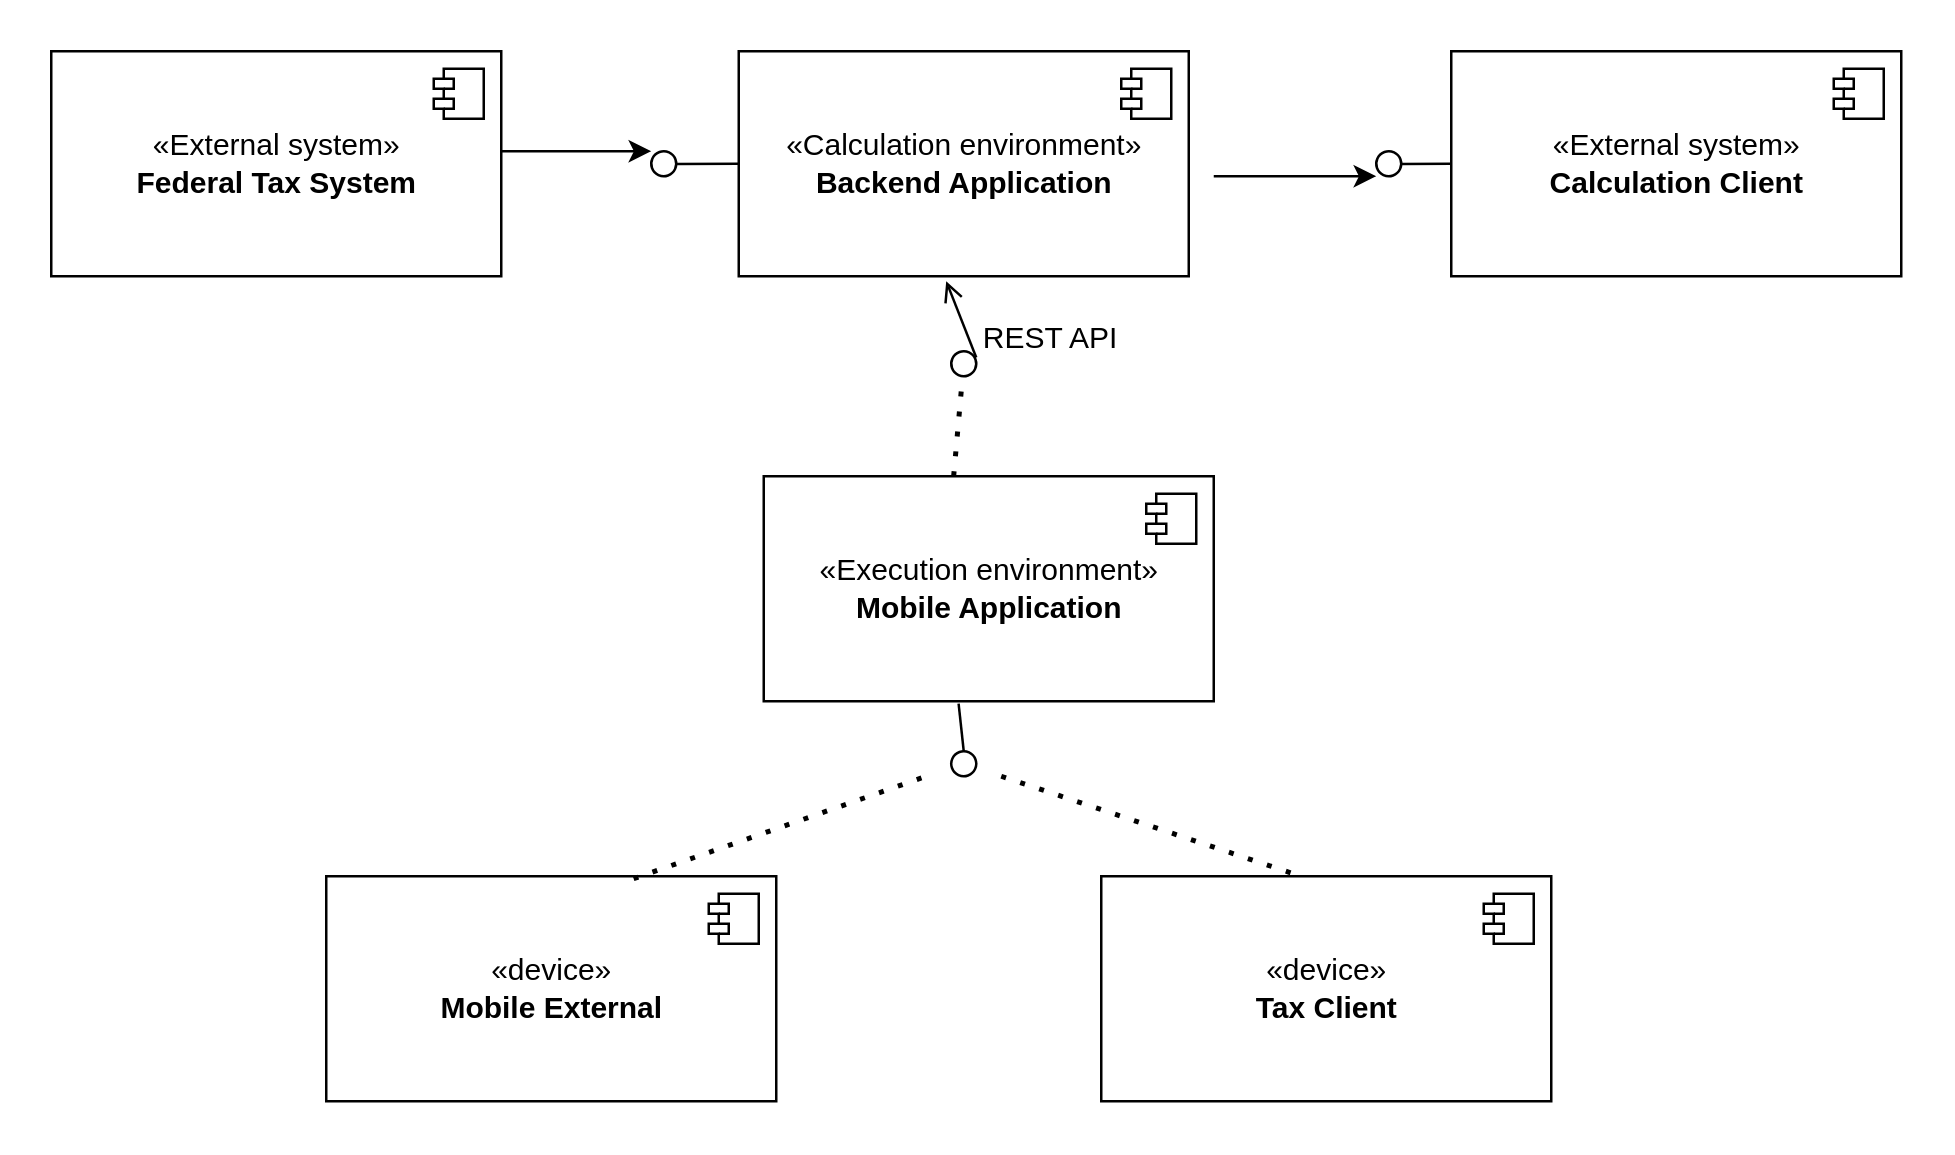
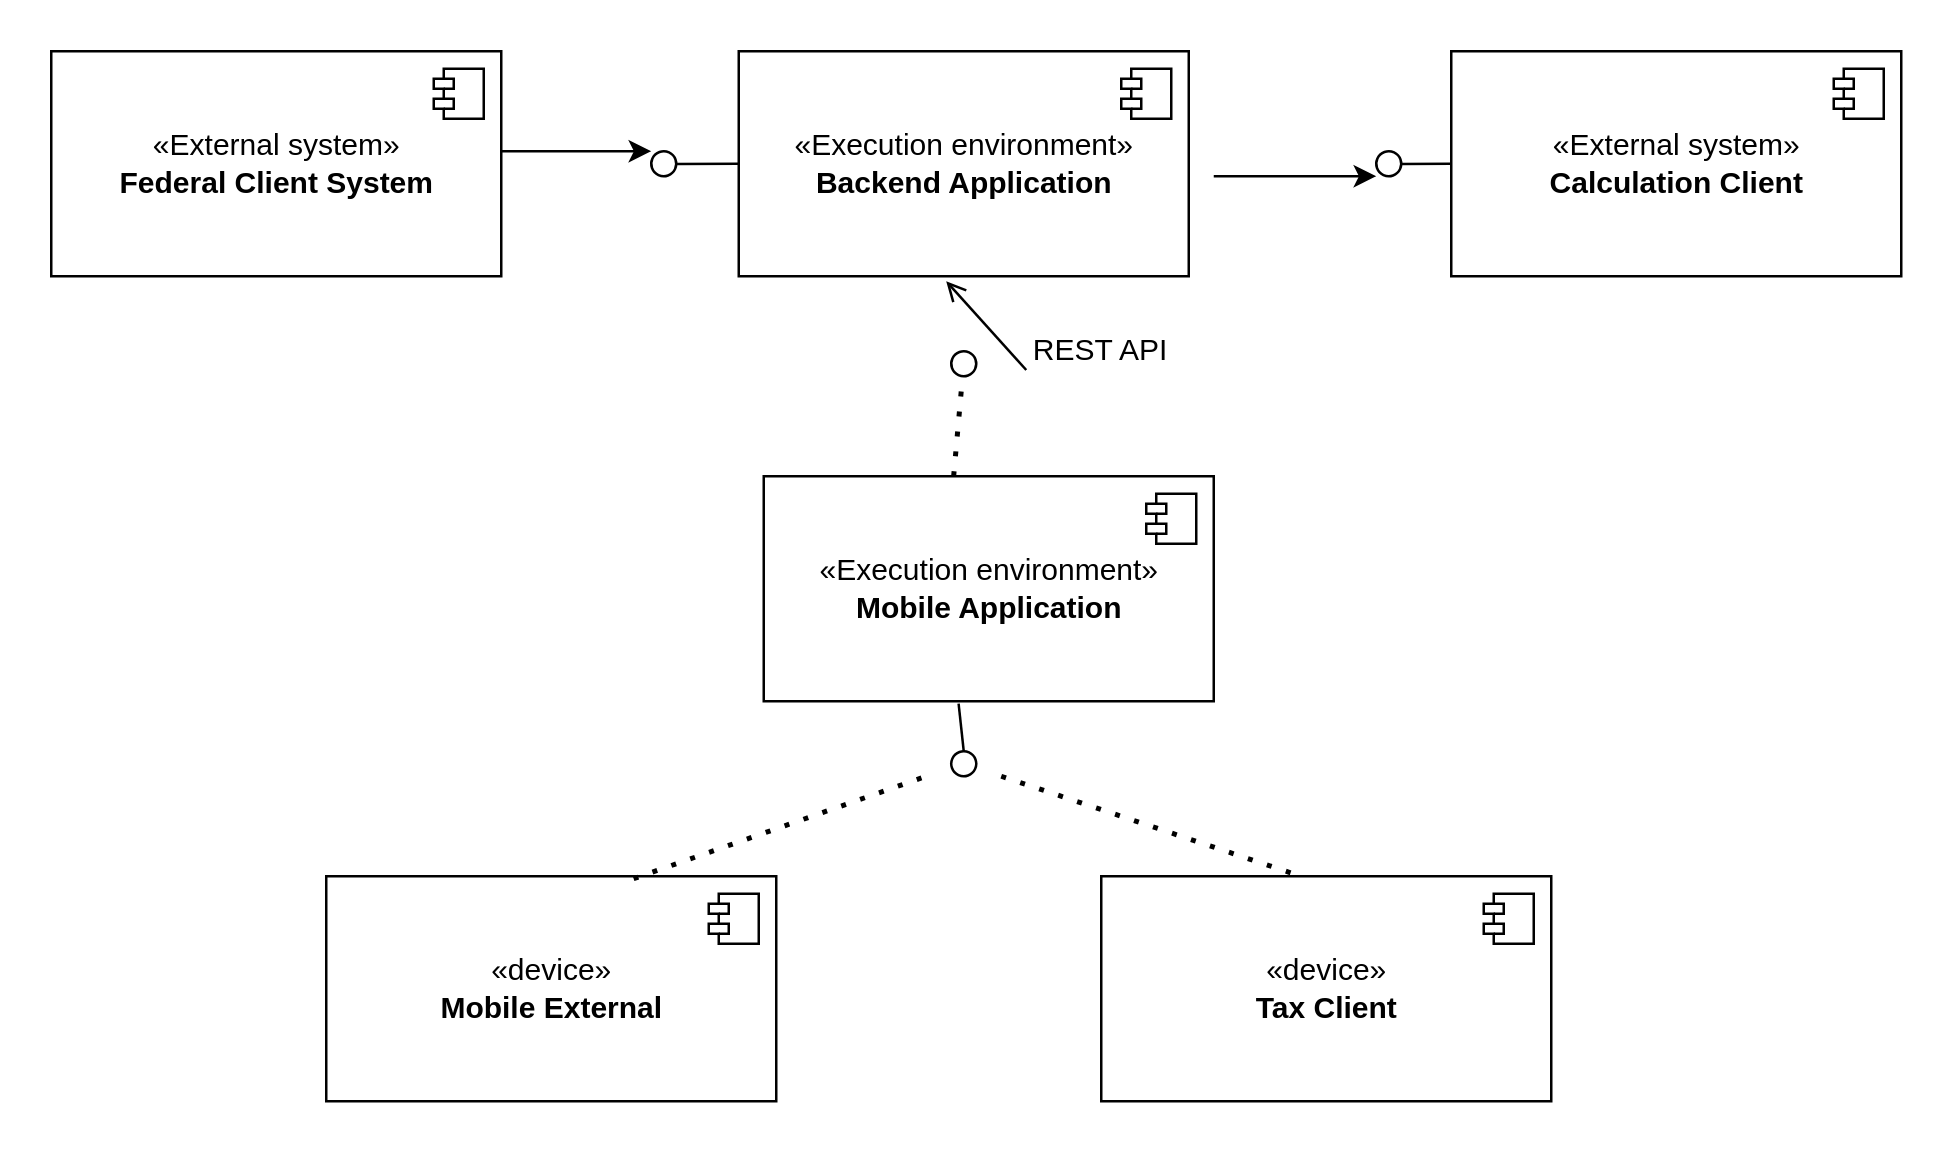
(278, 164) -> (278, 164)
(965, 164) -> (965, 164)
(1051, 339) -> (1101, 351)
